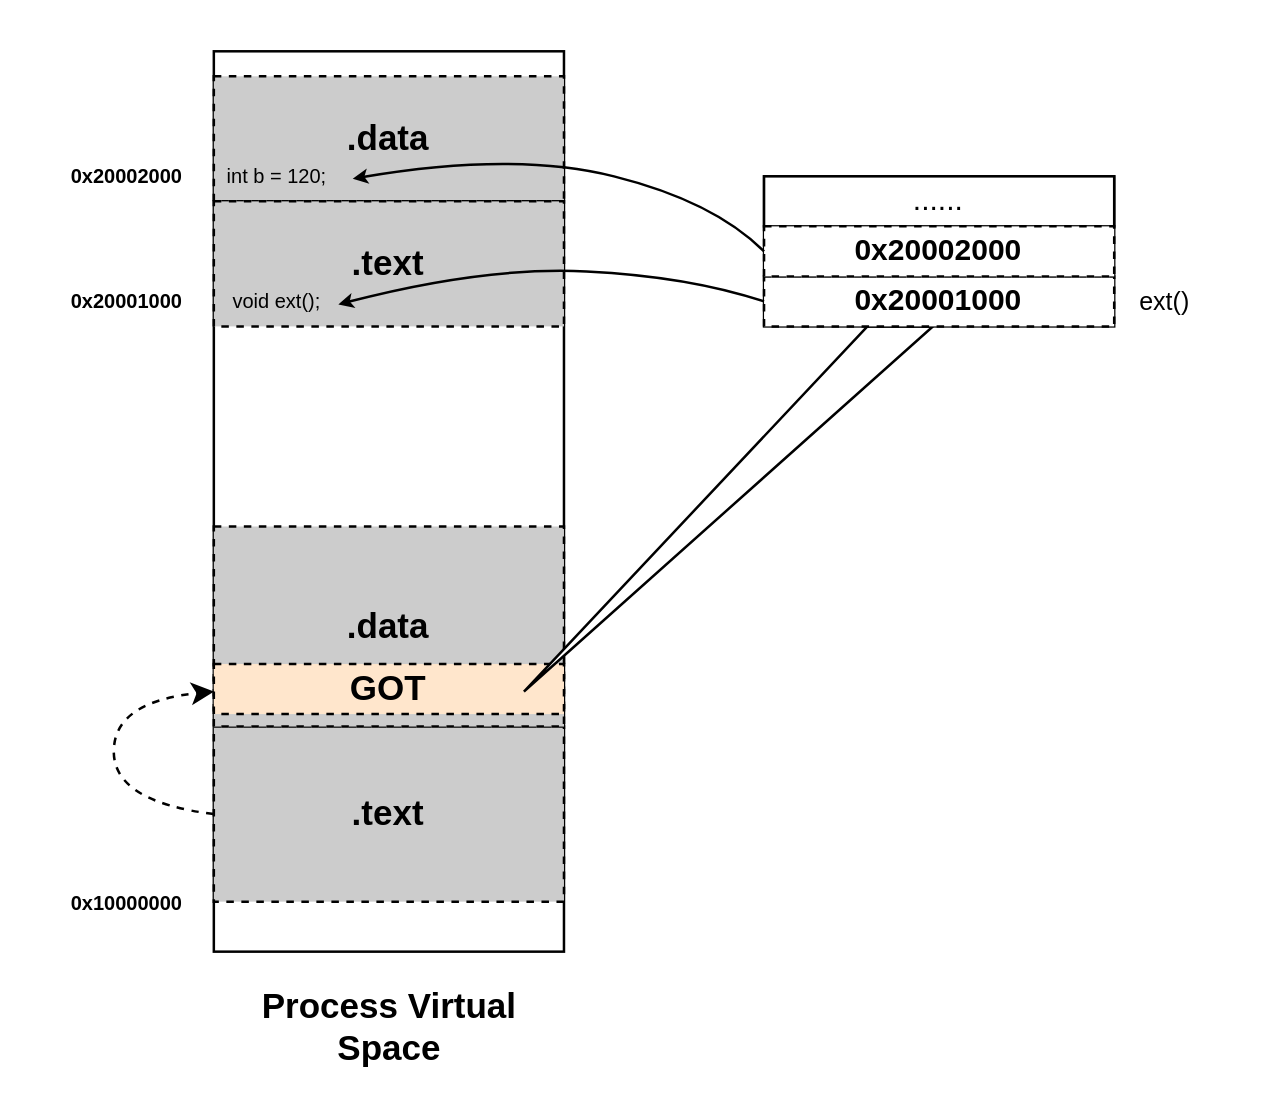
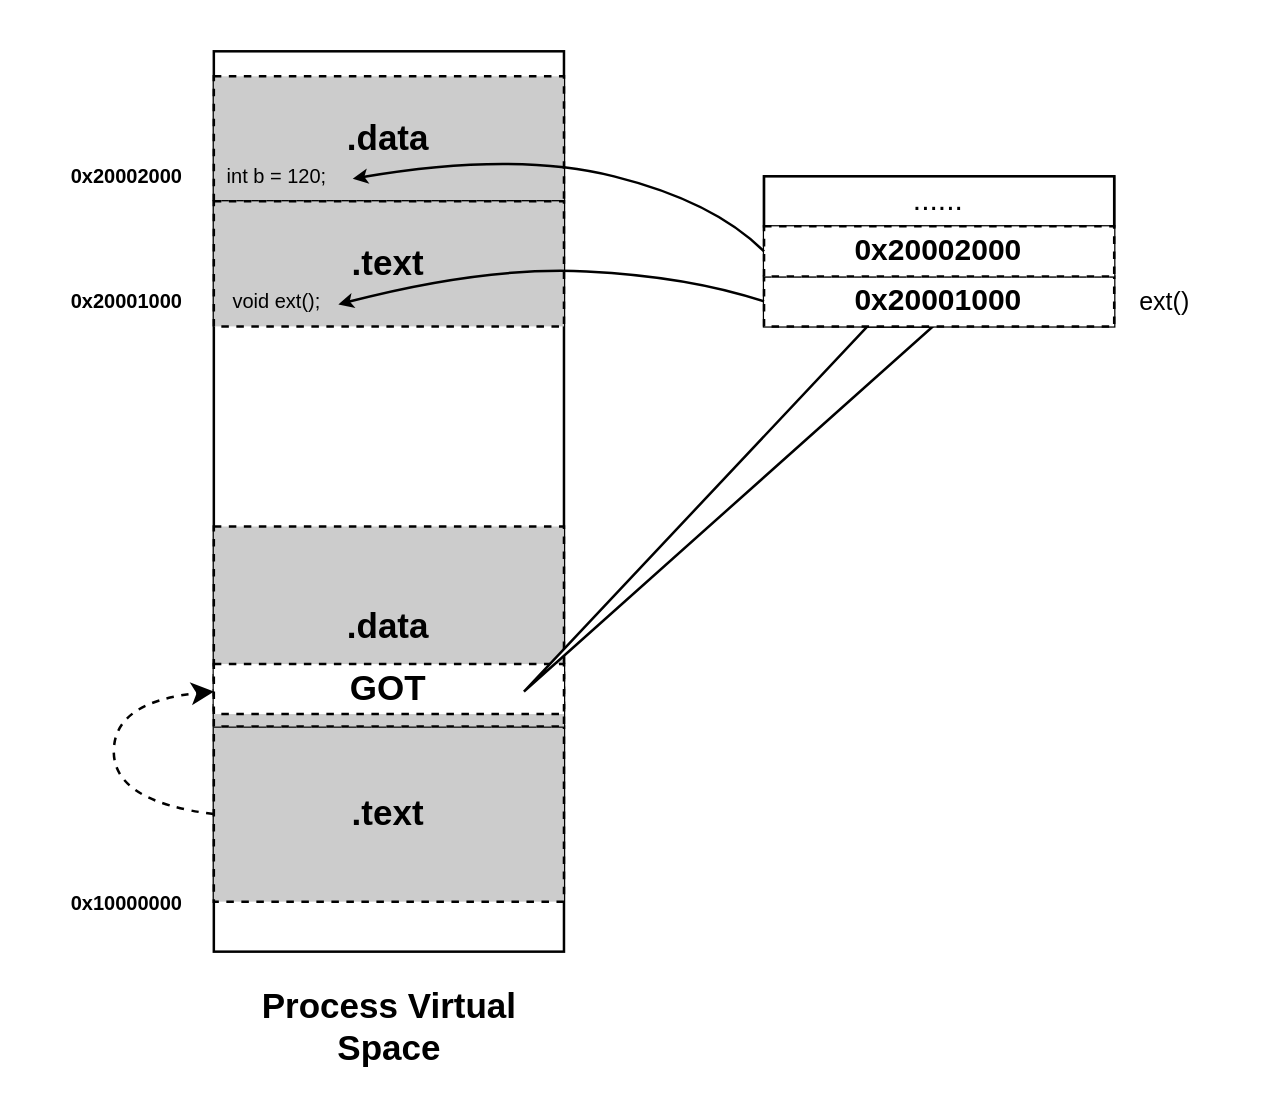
(389, 689) -> (389, 689)
